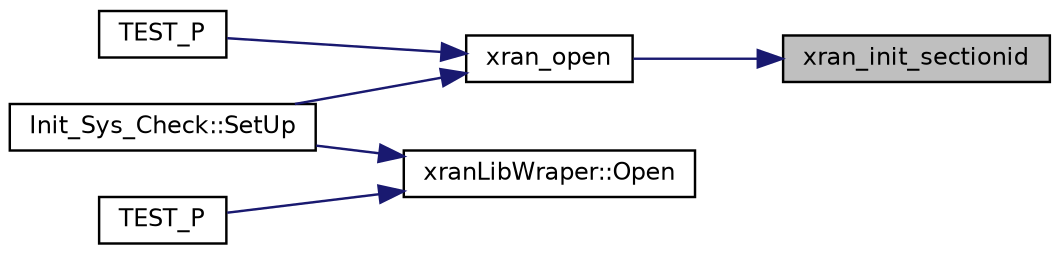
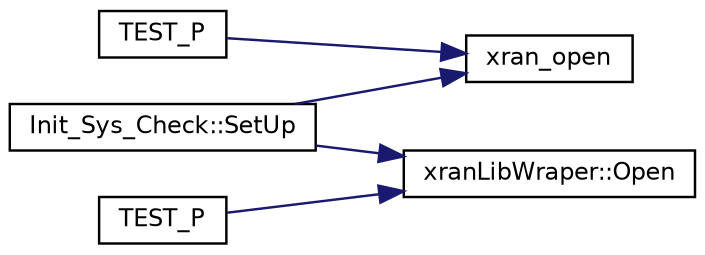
(916, 59) -> none
